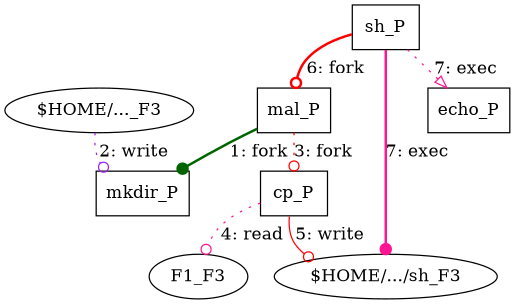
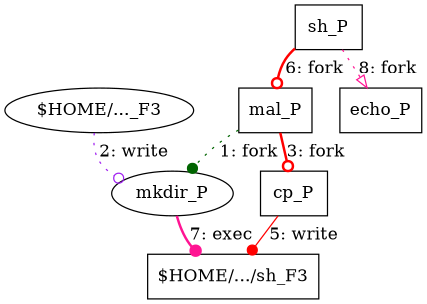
(466, 69) -> (388, 69)
(222, 147) -> (216, 146)
(294, 147) -> (284, 147)
(386, 147) -> (183, 232)
(143, 193) -> (172, 193)
(292, 237) -> (267, 231)
(198, 277) -> none
(386, 277) -> (233, 277)
